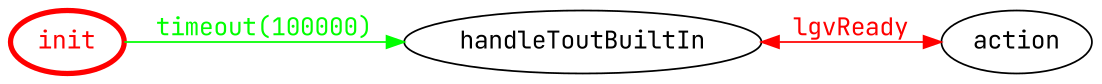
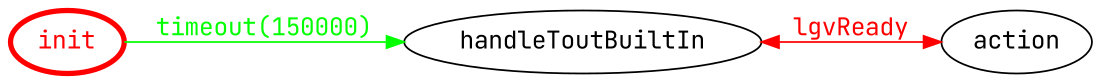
(264, 29) -> (264, 29)
